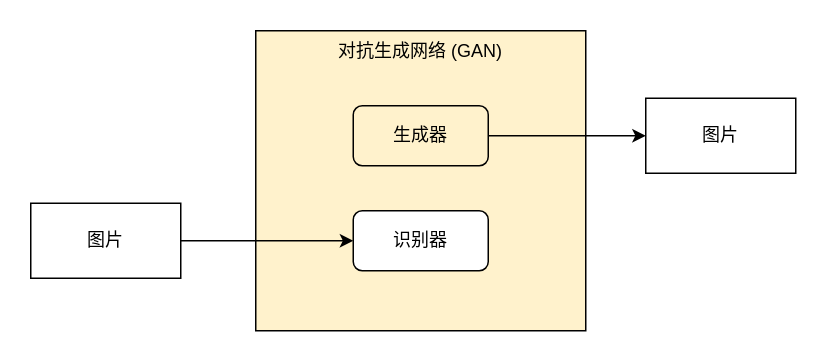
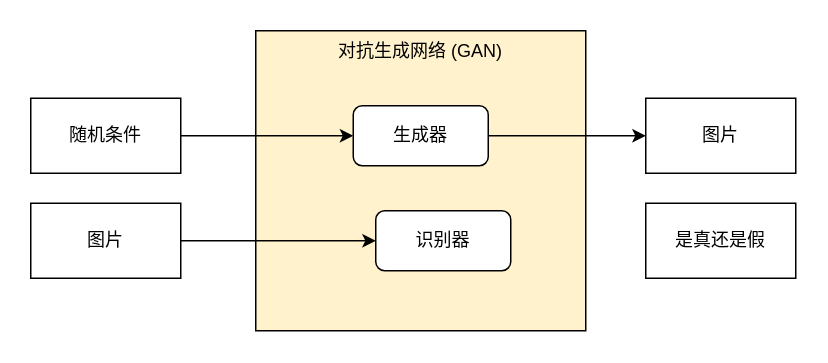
none -> (106, 136)
none -> (262, 136)
(421, 136) -> (421, 136)
(421, 241) -> (443, 241)
none -> (721, 241)
